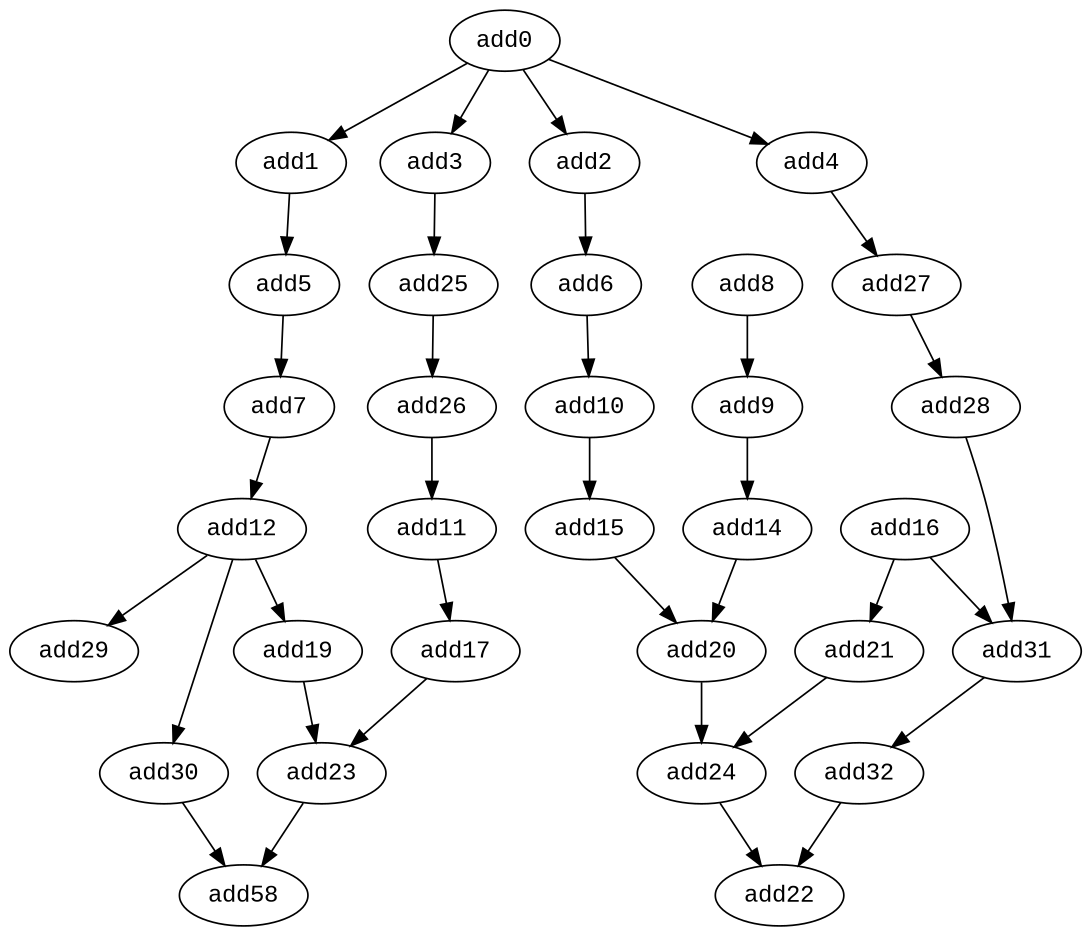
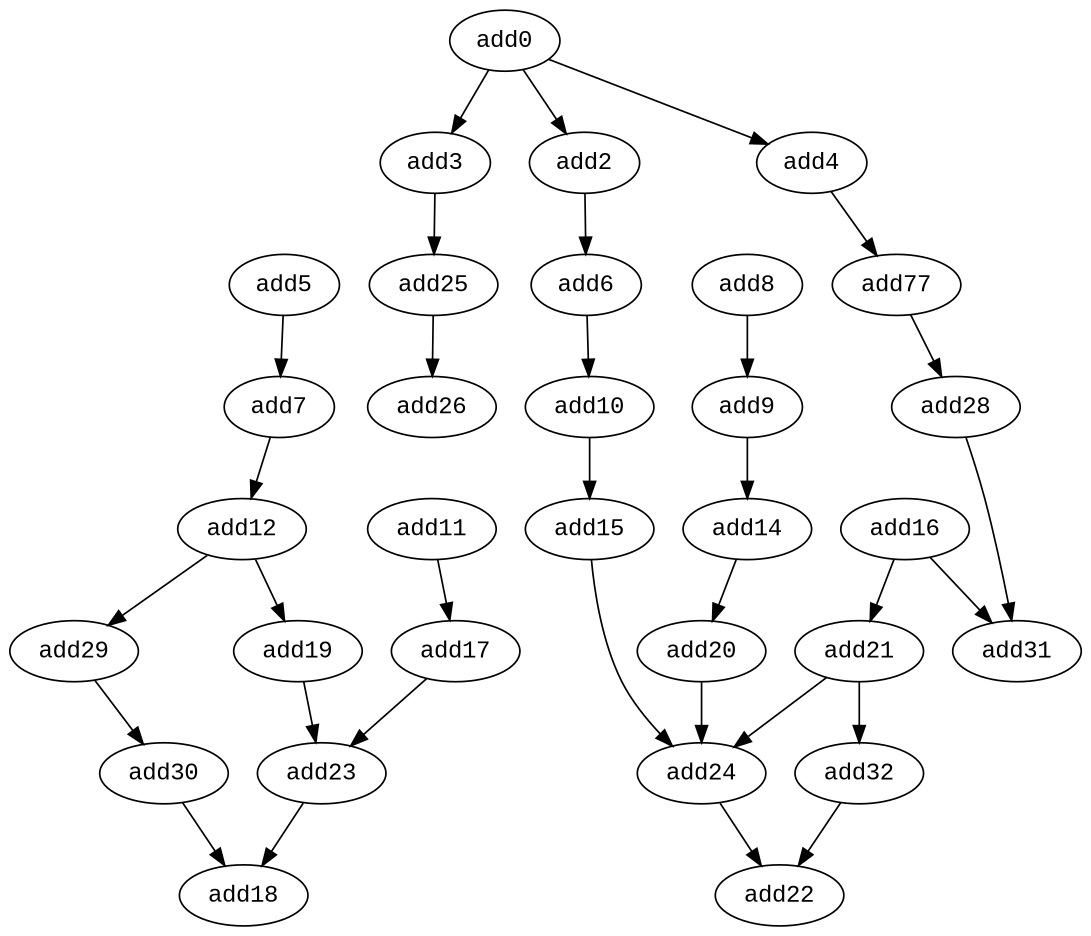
(291, 163) -> none
(897, 285) -> (897, 285)
(432, 460) -> none
(640, 584) -> (610, 653)
(206, 643) -> (114, 705)
(945, 707) -> (859, 704)
(244, 895) -> (244, 895)
